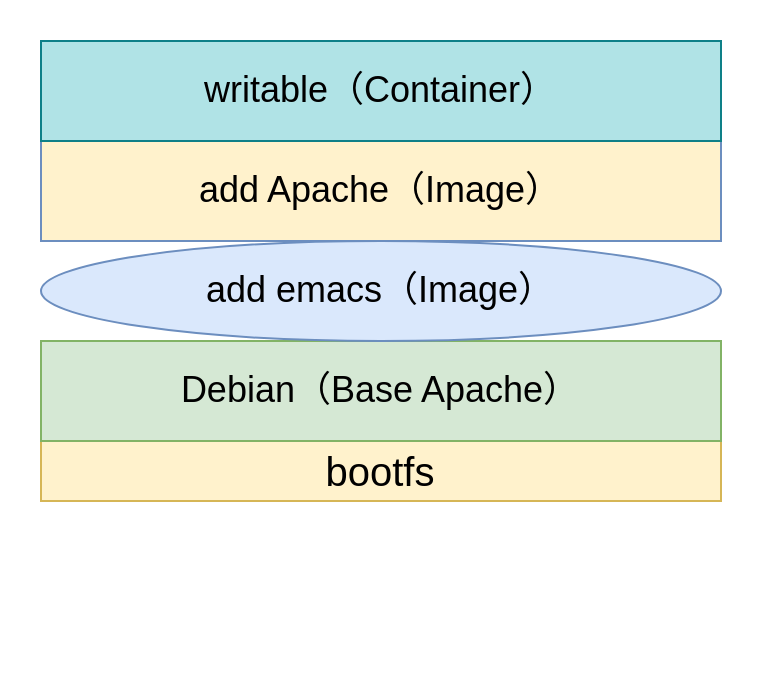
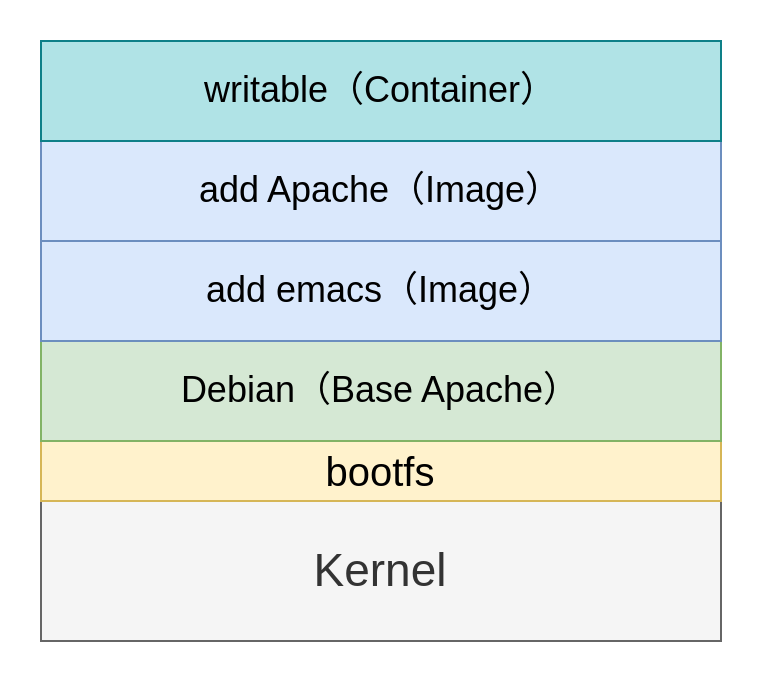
(381, 191) -> (381, 191)
(381, 291) -> (381, 291)
none -> (381, 571)
